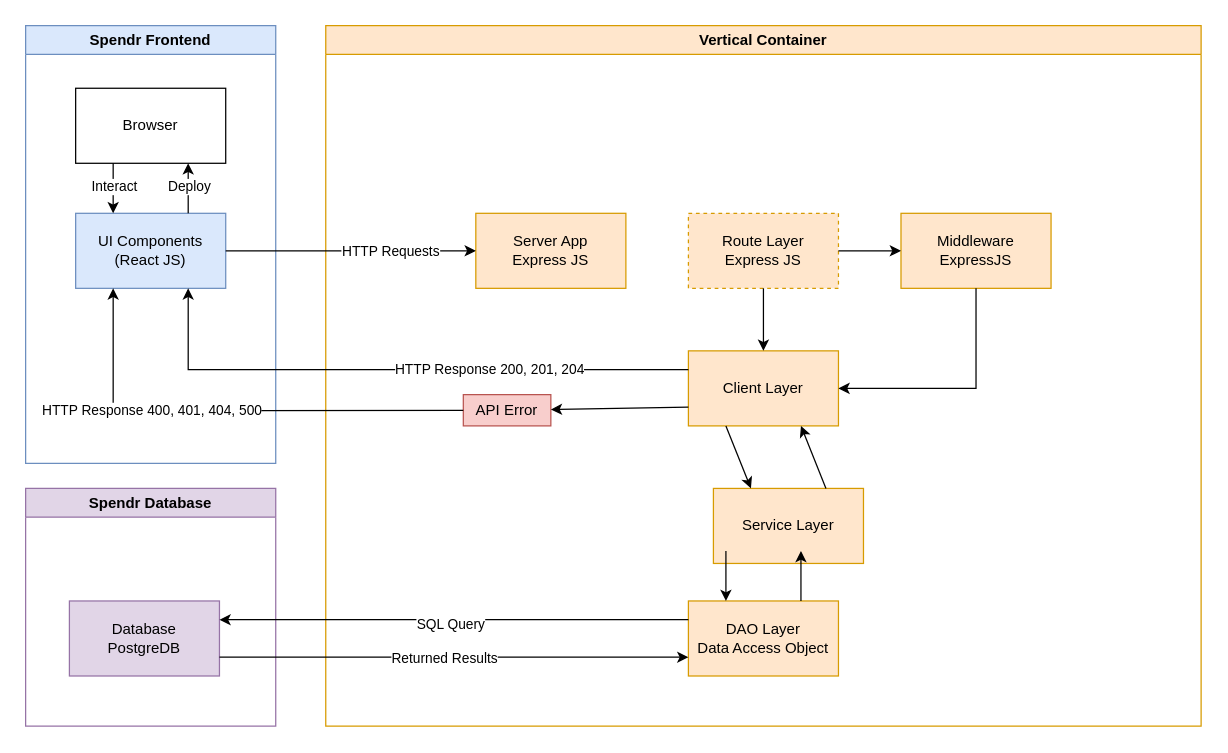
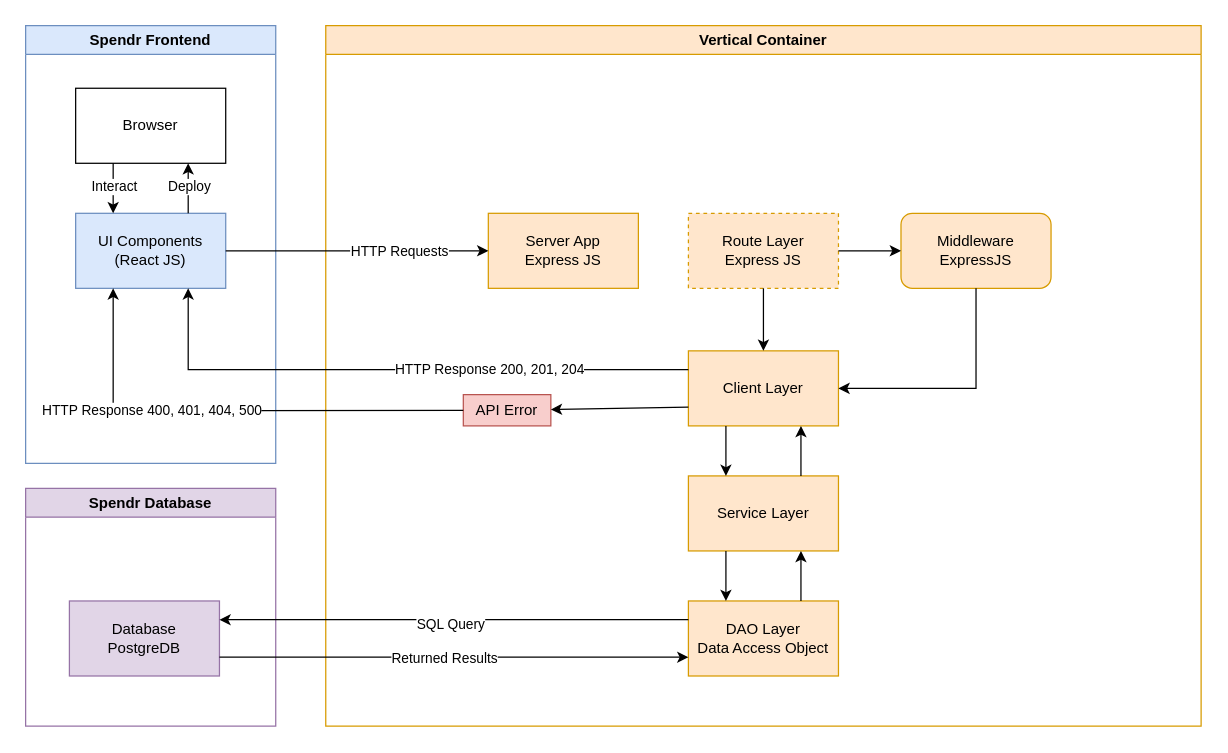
(551, 251) -> (563, 251)
(976, 251) -> (976, 251)
(788, 526) -> (763, 513)
